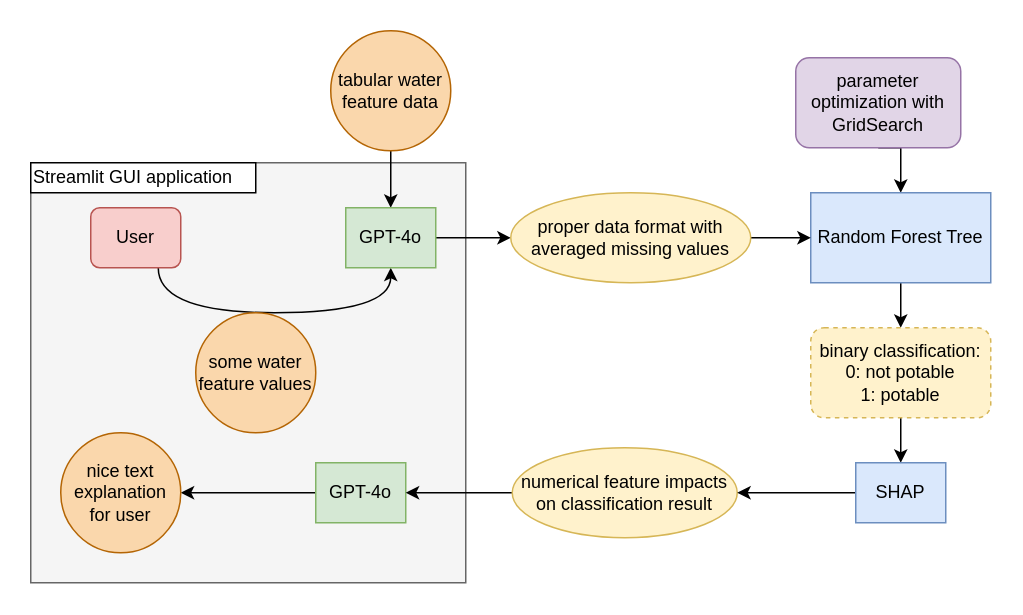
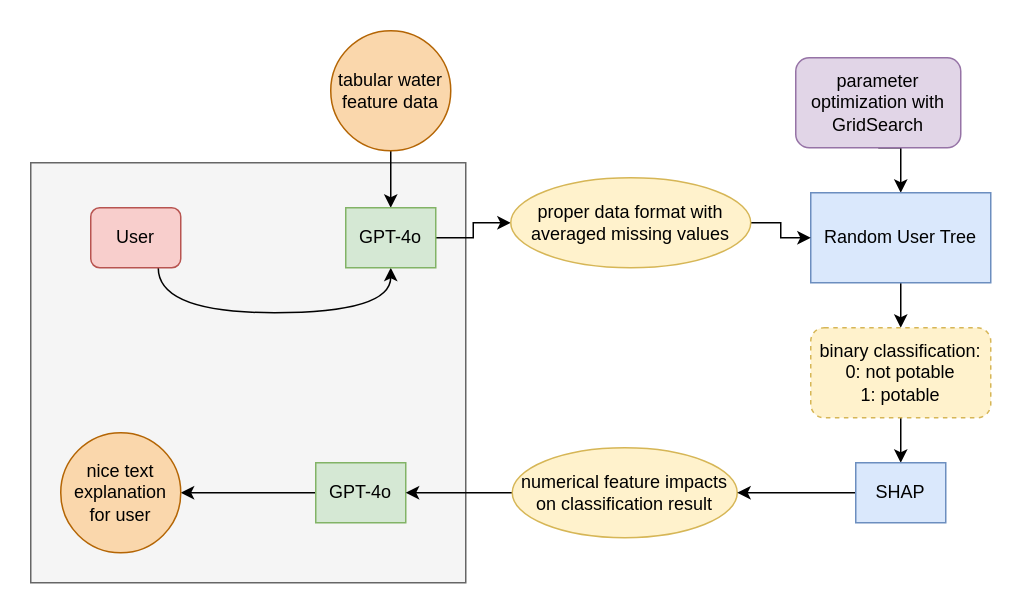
(143, 178) -> none
(631, 238) -> (631, 223)
(901, 238) -> (901, 238)
(256, 373) -> none
